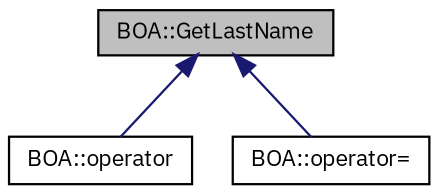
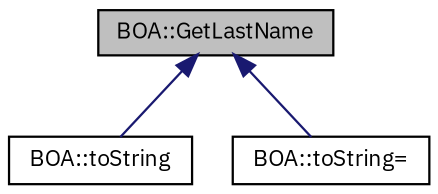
(101, 160) -> (101, 160)
(331, 160) -> (331, 160)
